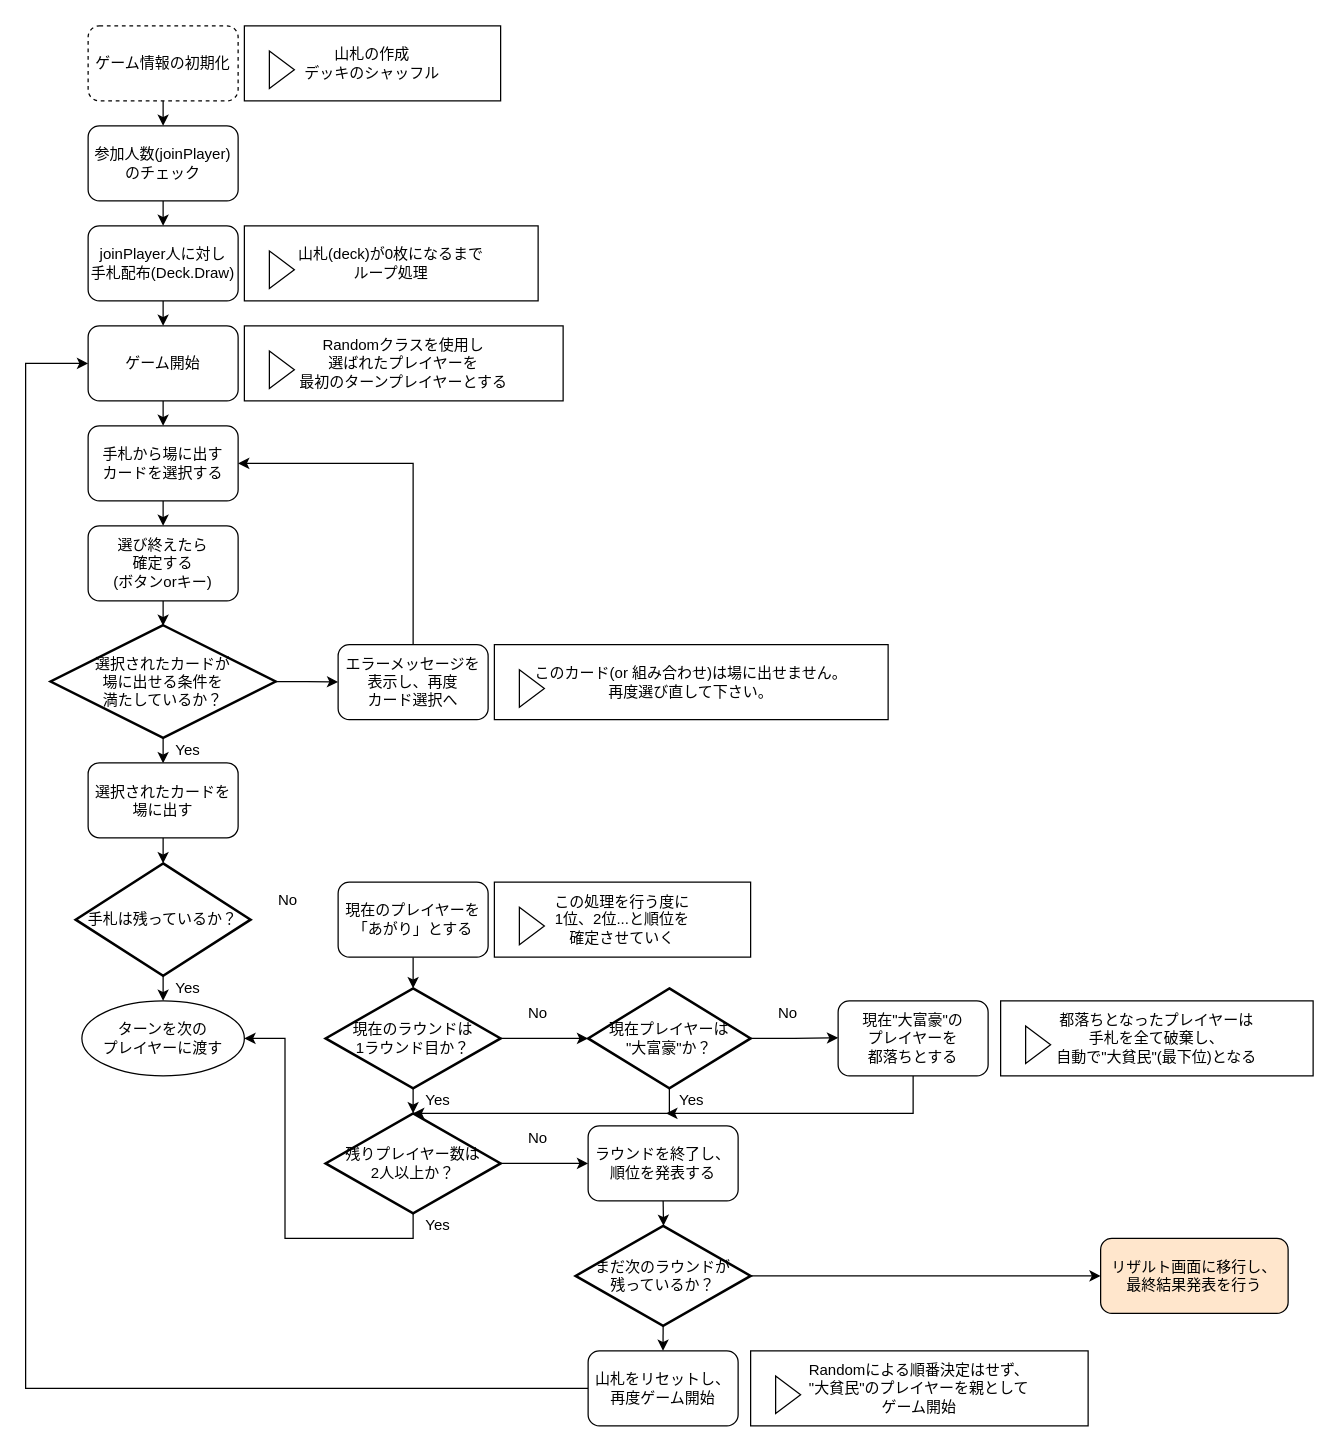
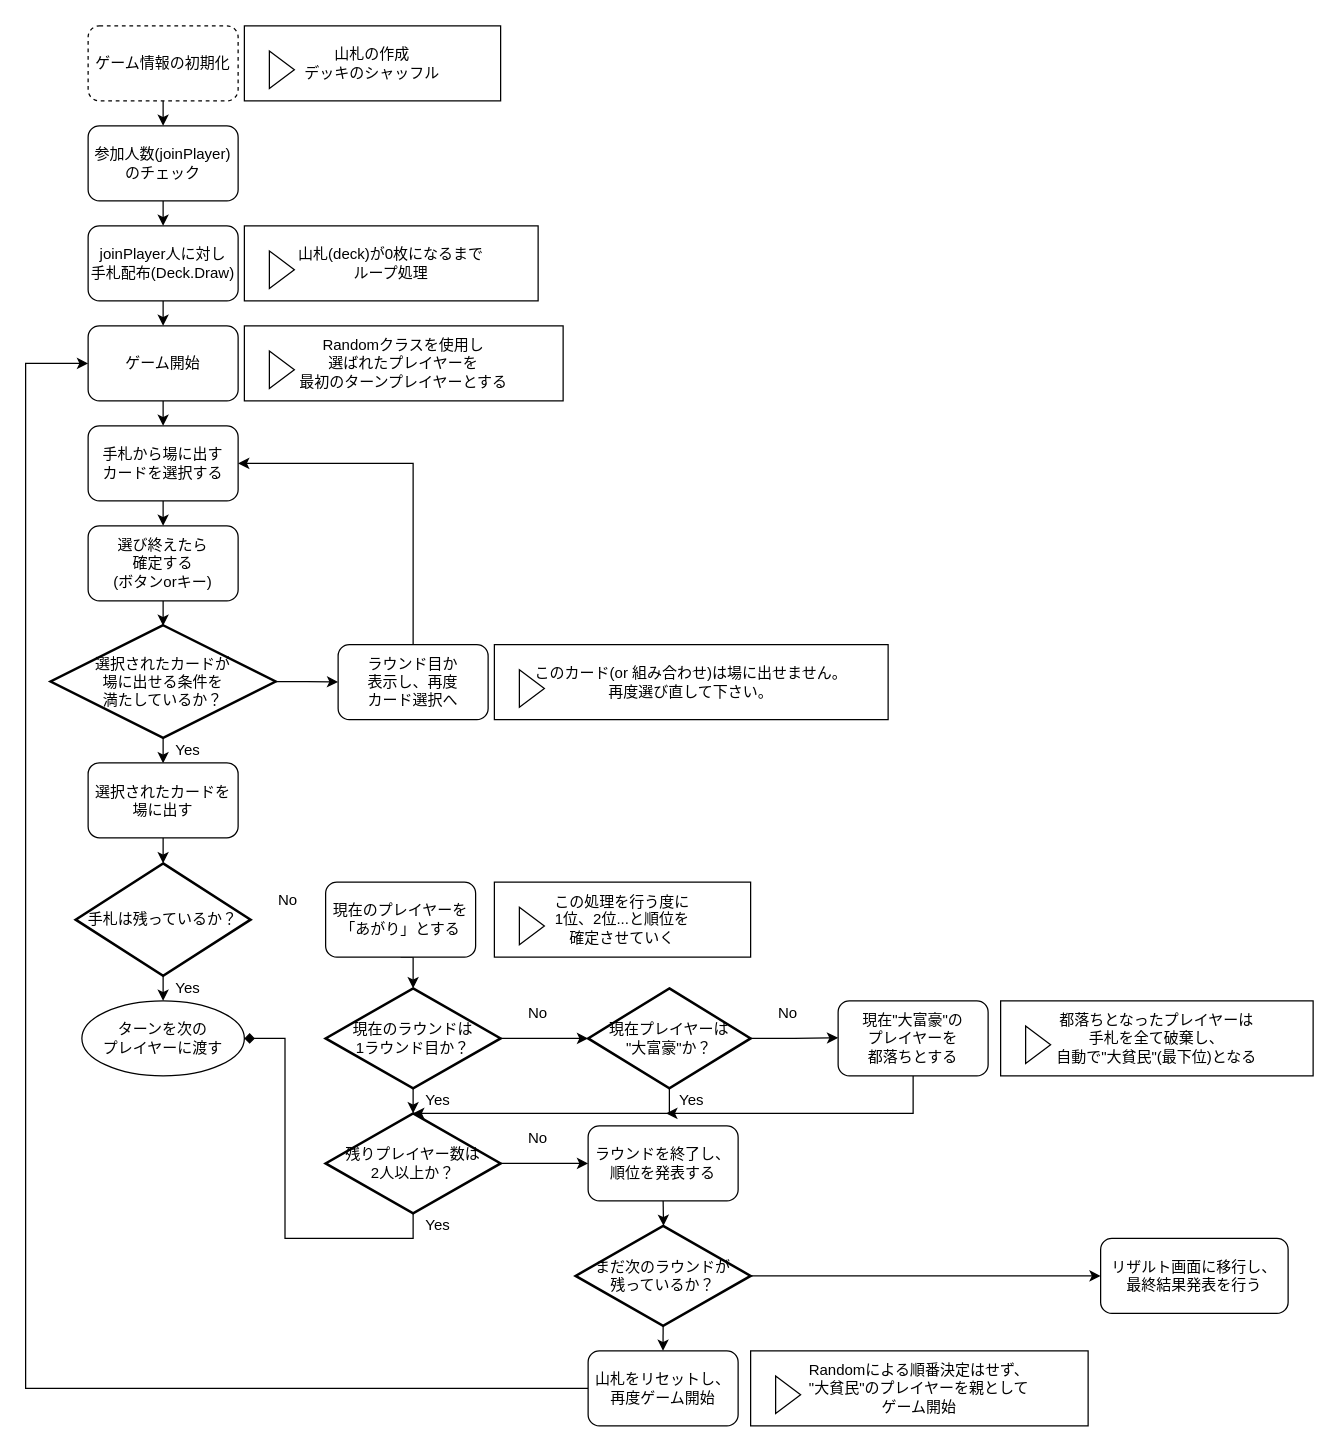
(413, 682) -> (413, 682)
(413, 919) -> (401, 919)
(254, 1038) -> (255, 1038)
(1194, 1276) -> (1194, 1276)
